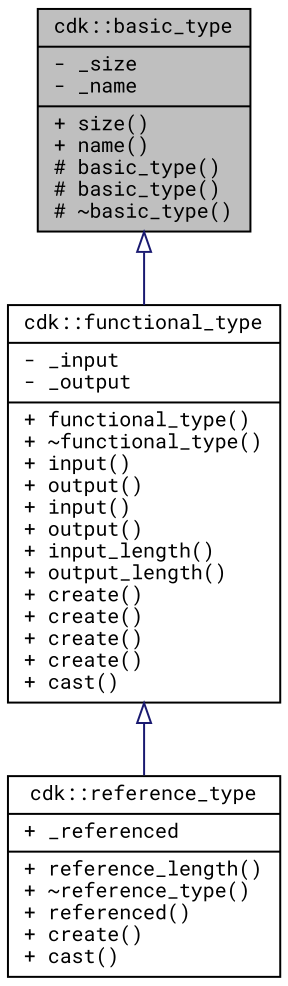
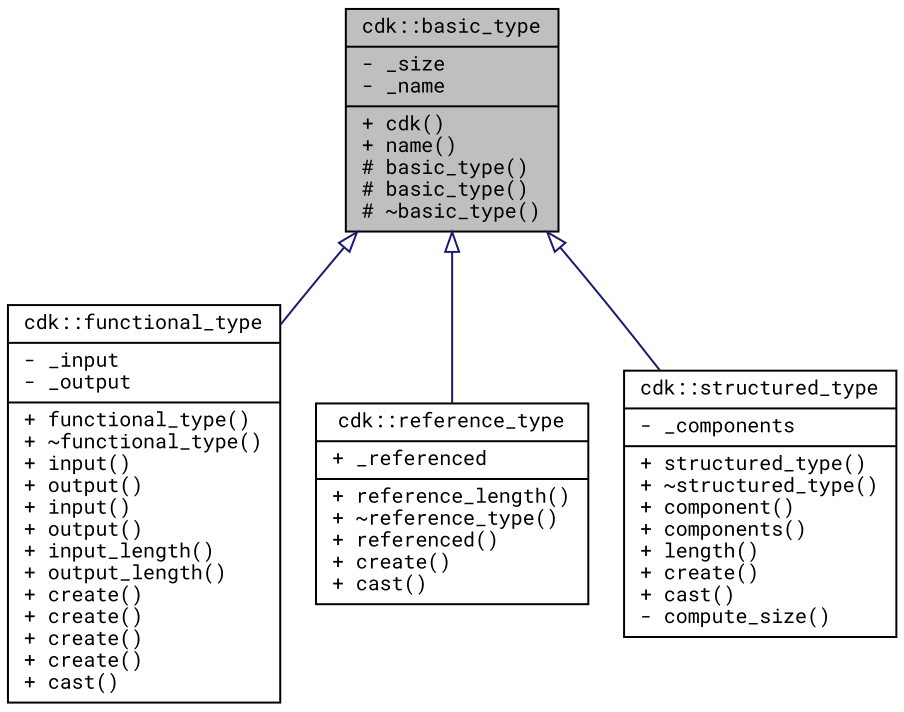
(102, 124) -> (404, 124)
none -> (760, 504)
(144, 749) -> (452, 328)
